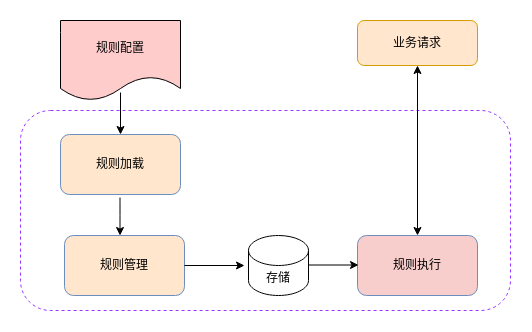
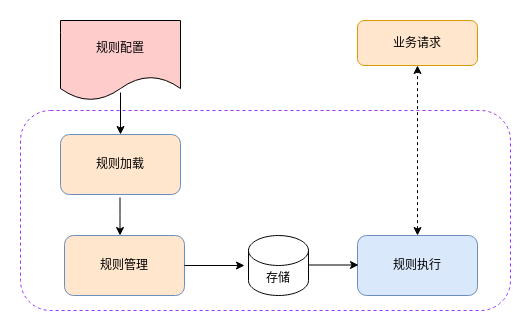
(418, 150) -> (418, 150)
(418, 266) -> (418, 266)
